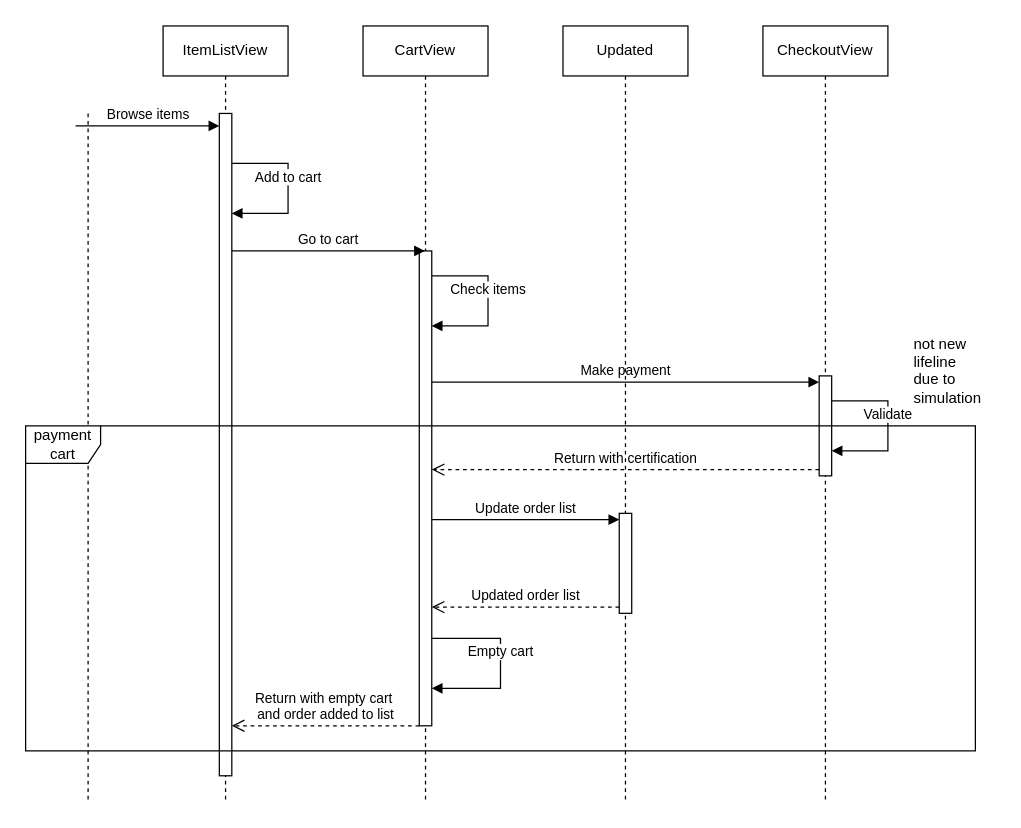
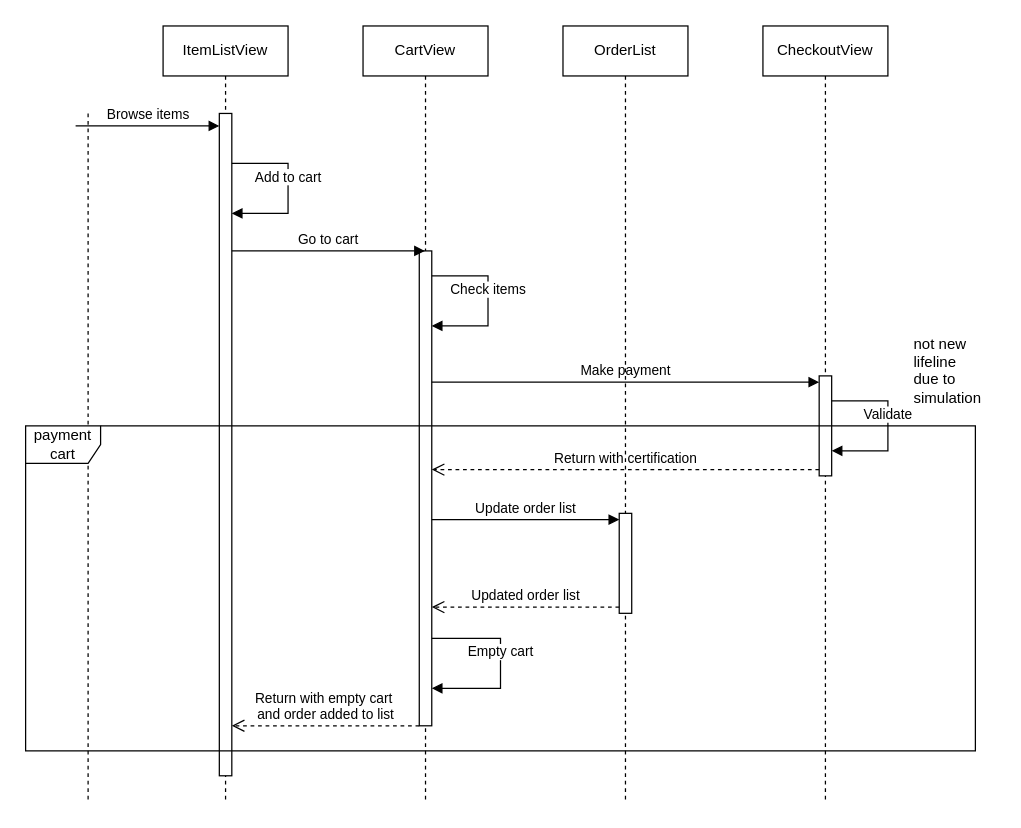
(626, 51) -> (626, 51)
